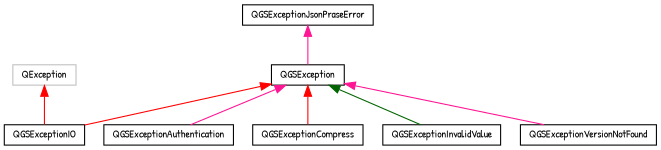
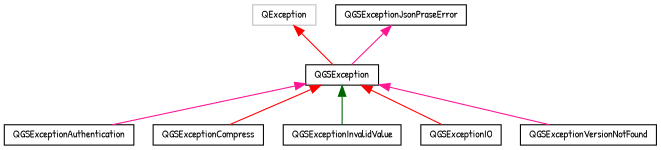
(44, 111) -> (317, 49)
